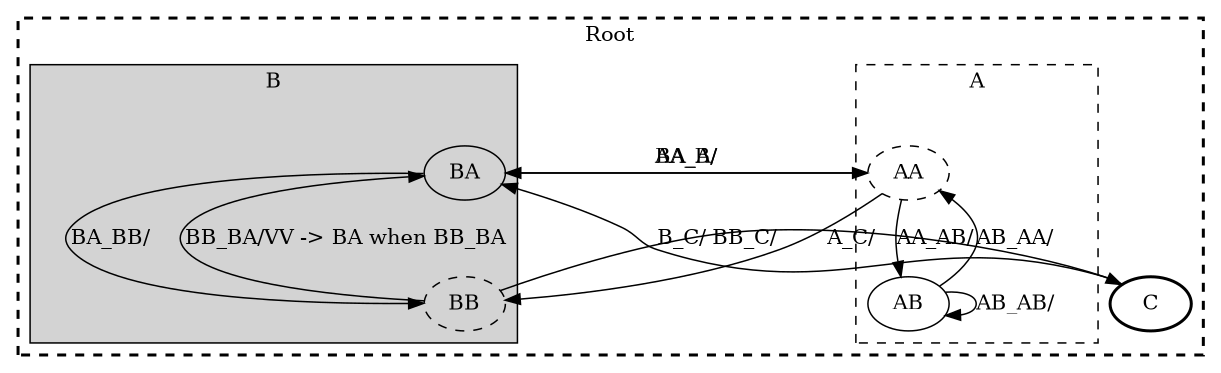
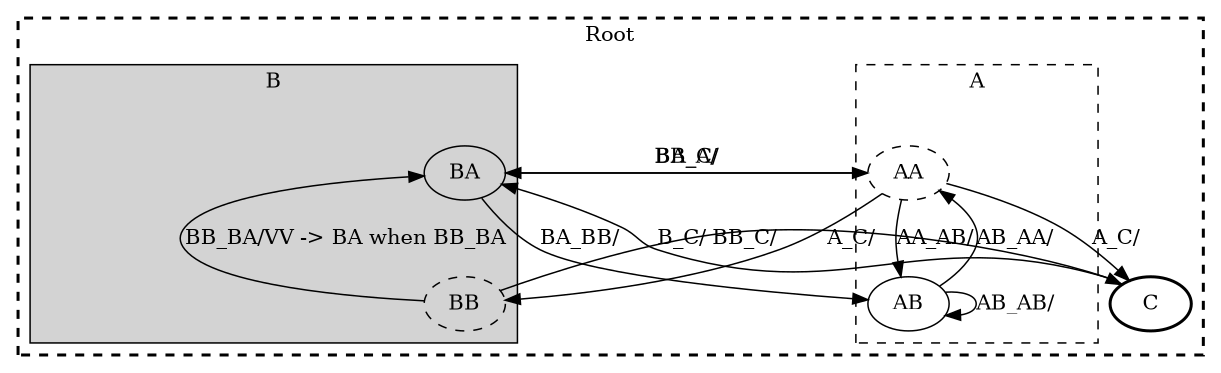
(687, 157) -> (687, 157)
none -> (1038, 216)
(68, 231) -> (636, 275)
